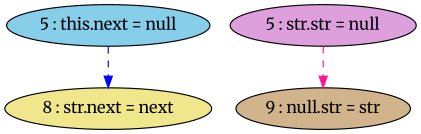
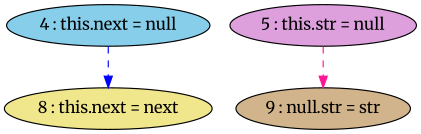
(108, 25) -> (108, 25)
(323, 25) -> (323, 25)
(108, 109) -> (108, 109)
